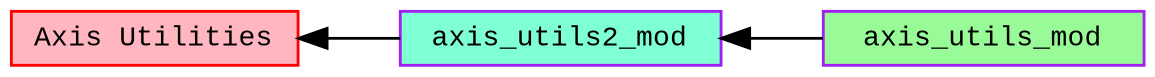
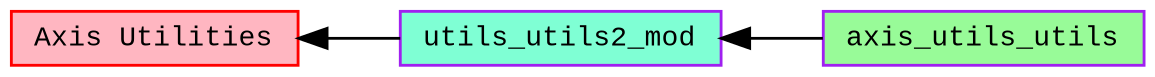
(561, 38) -> (561, 38)
(984, 38) -> (984, 38)
